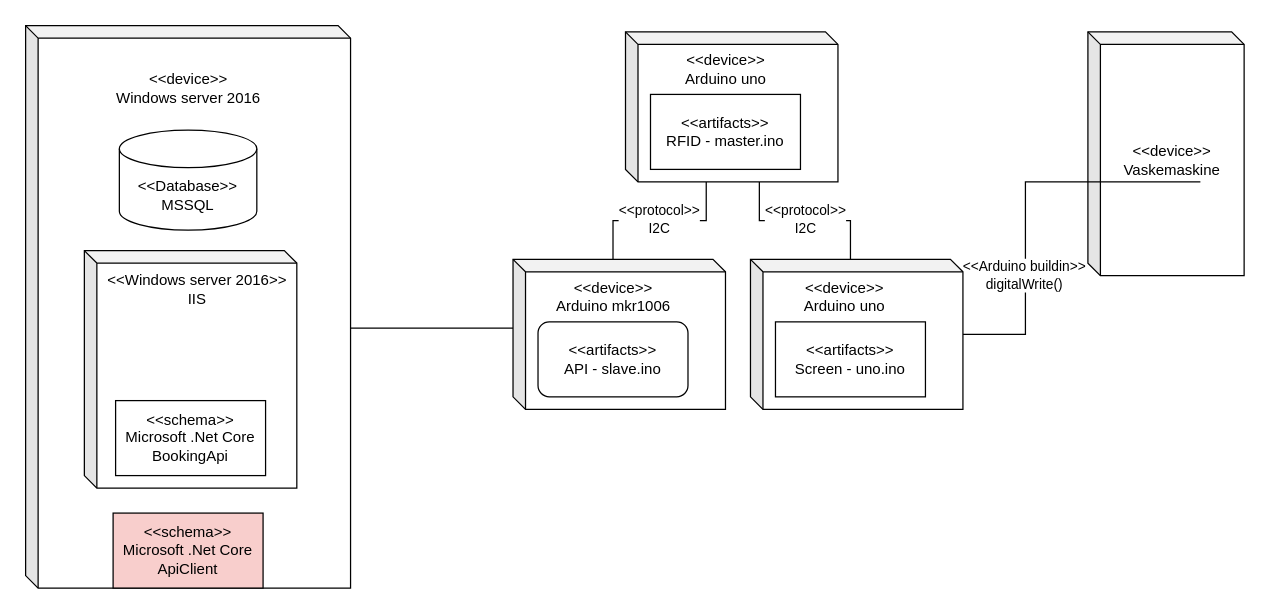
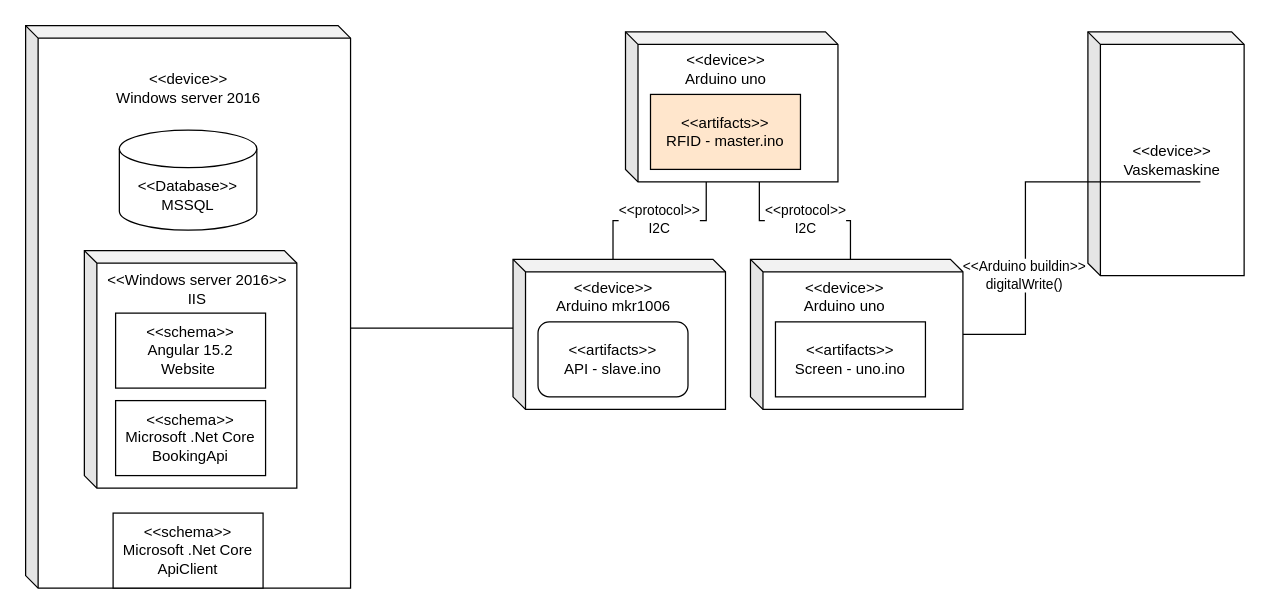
(726, 132) -> (726, 132)
none -> (191, 351)
(188, 551) -> (188, 551)
